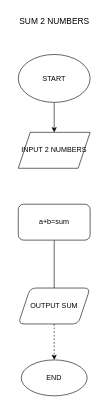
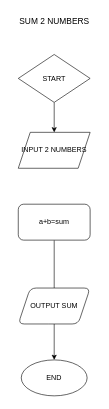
(54, 78) -> (54, 78)
(54, 340) -> (54, 340)
